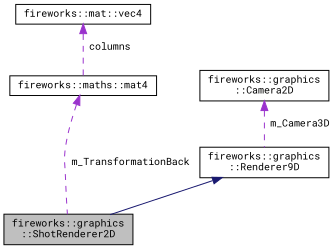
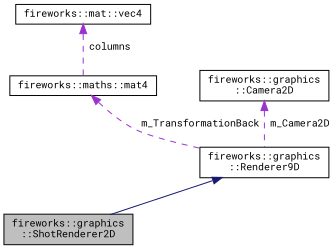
(297, 124) -> (297, 124)
(65, 159) -> (145, 134)
